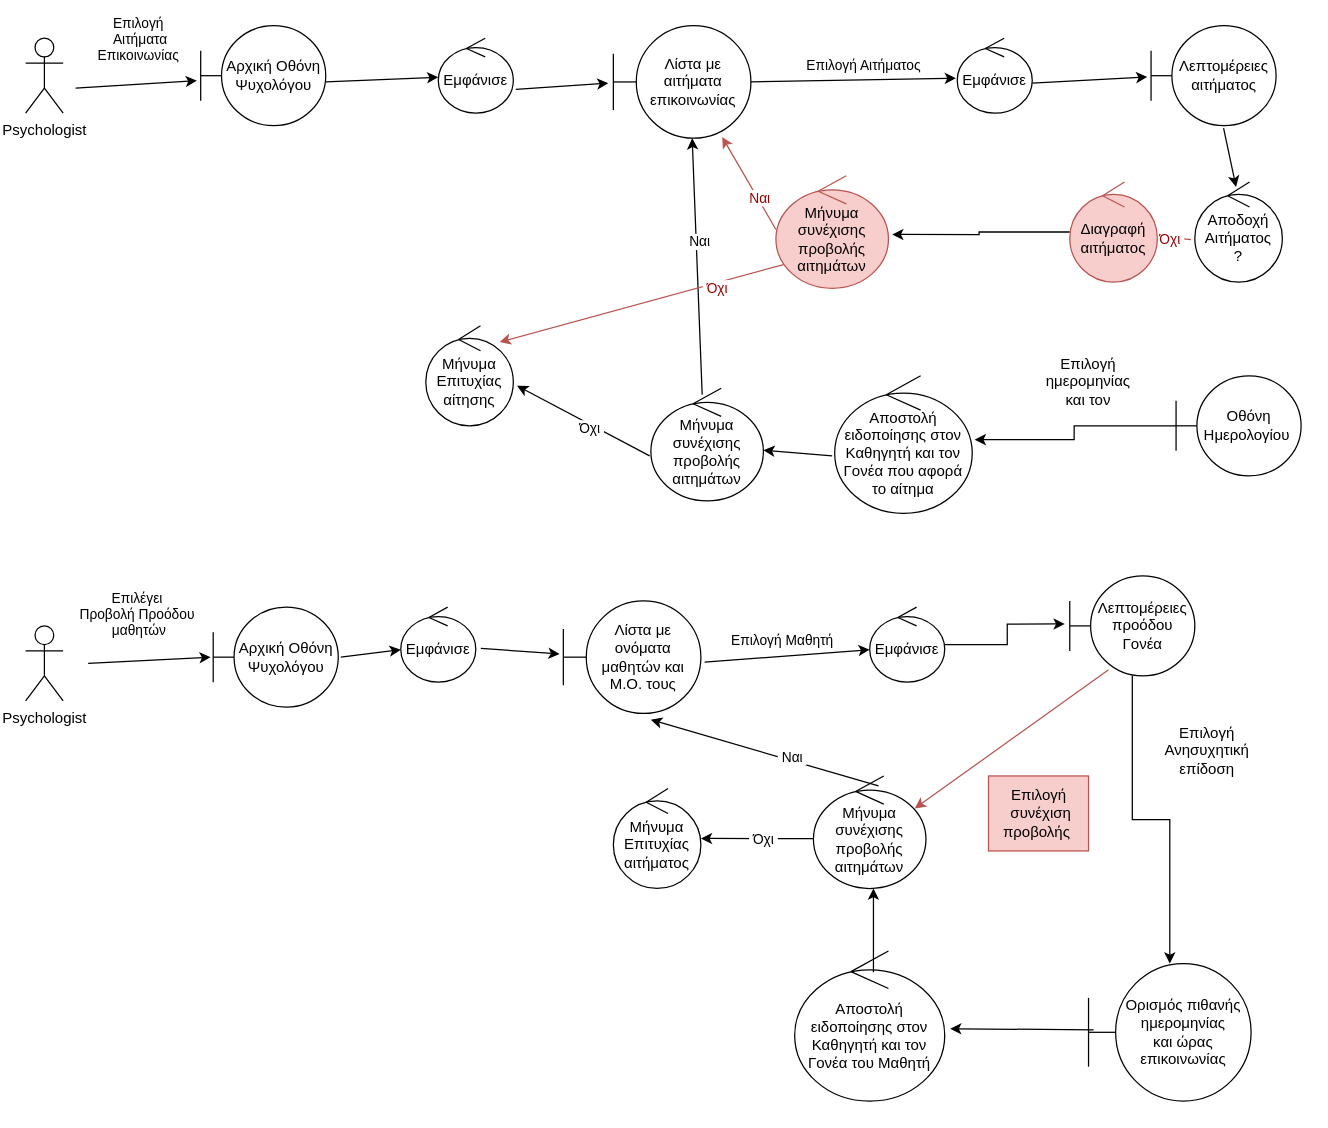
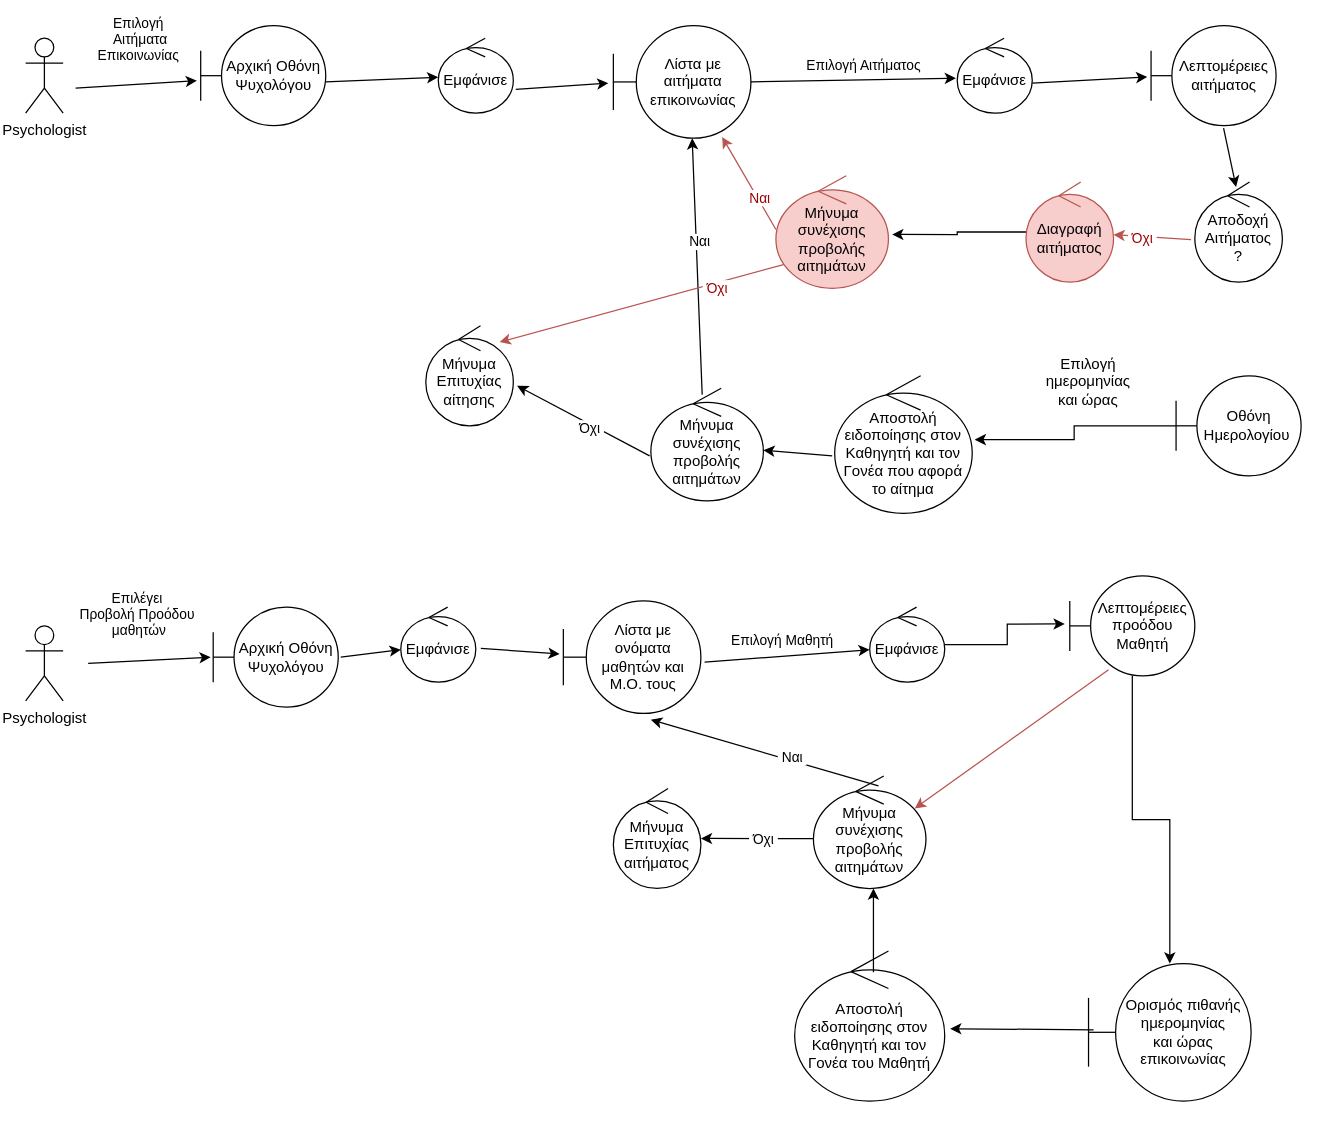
(1113, 232) -> (1069, 232)
(1088, 382) -> (1088, 382)
(1143, 626) -> (1143, 626)
(1207, 751) -> none
(1038, 813) -> none
